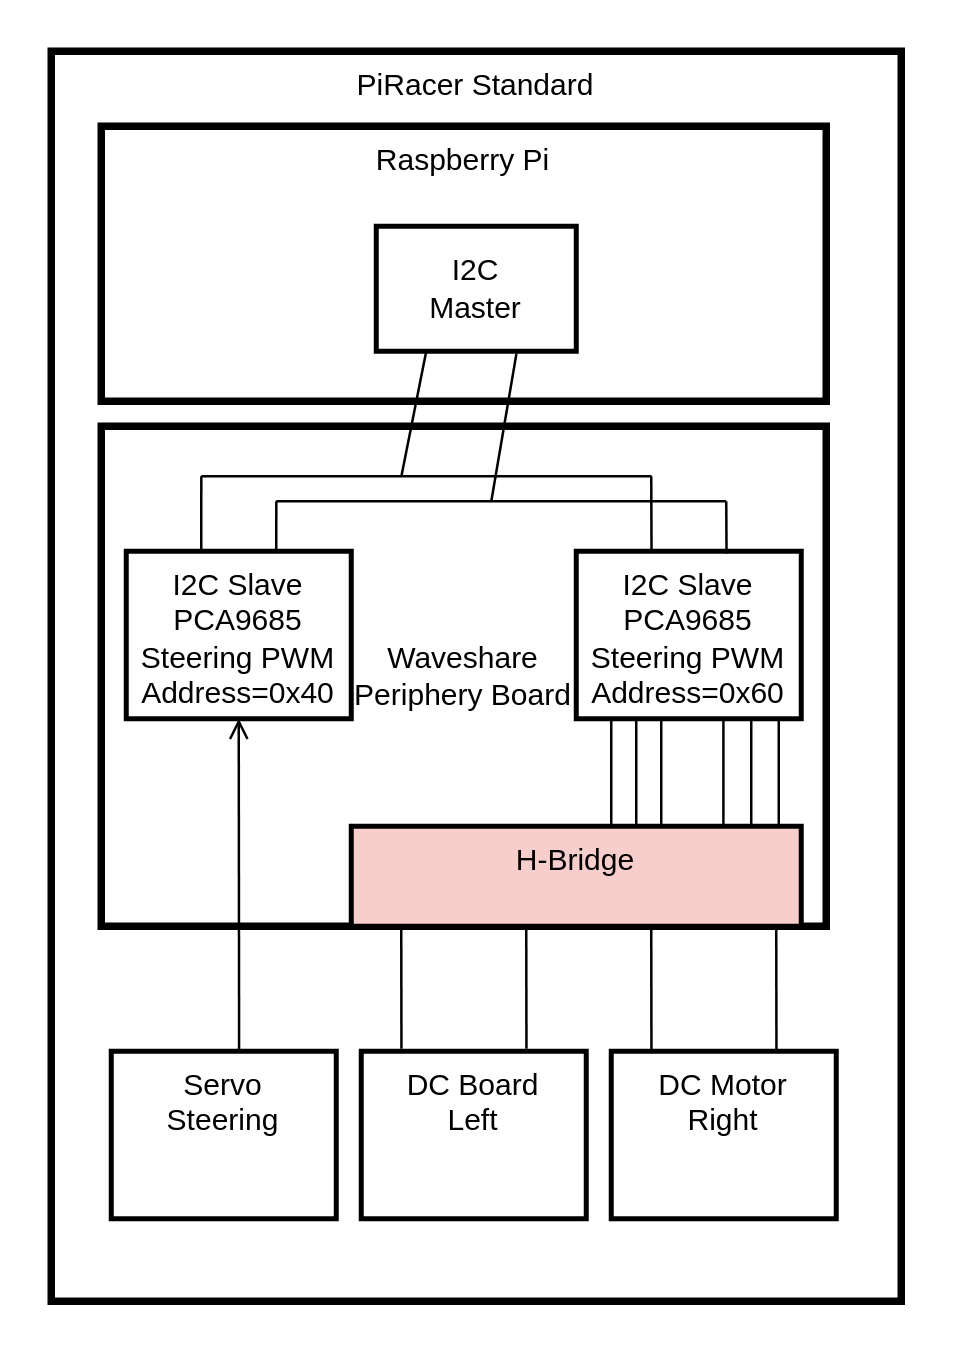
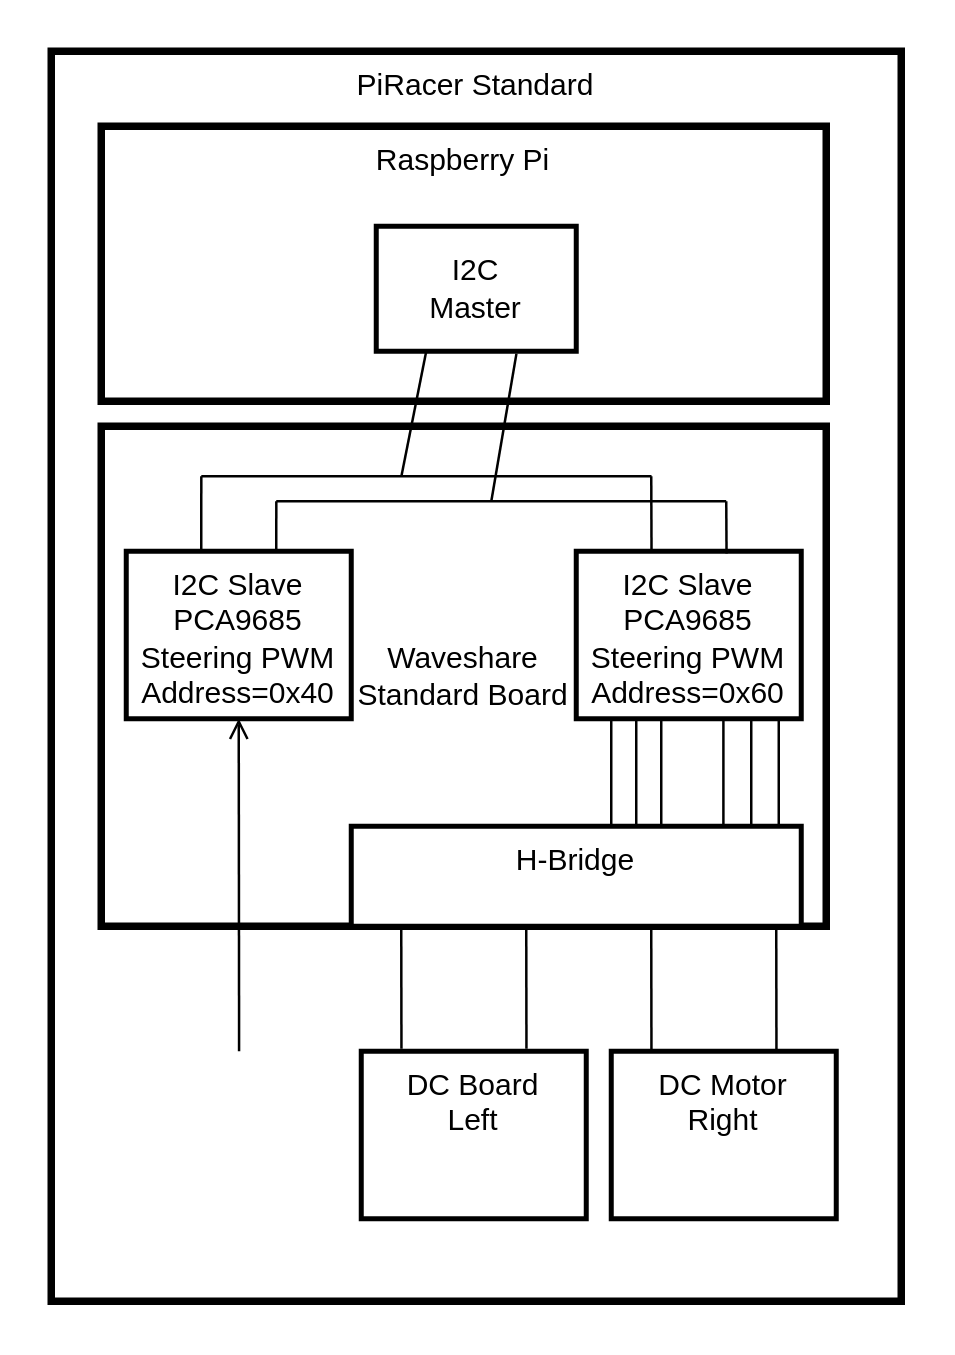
(464, 676) -> (464, 676)
(576, 876) -> (576, 876)
(224, 1135) -> none
